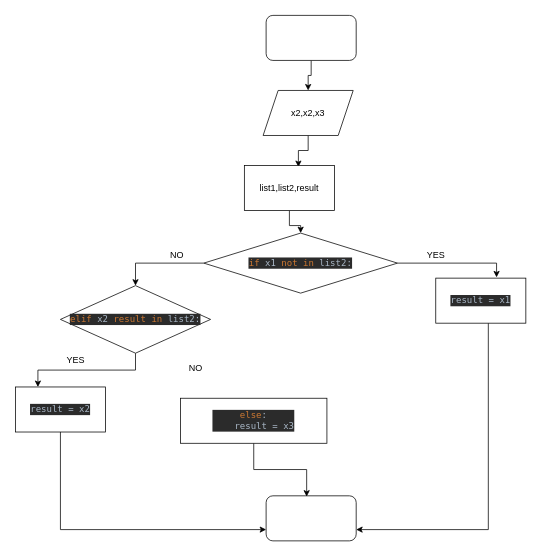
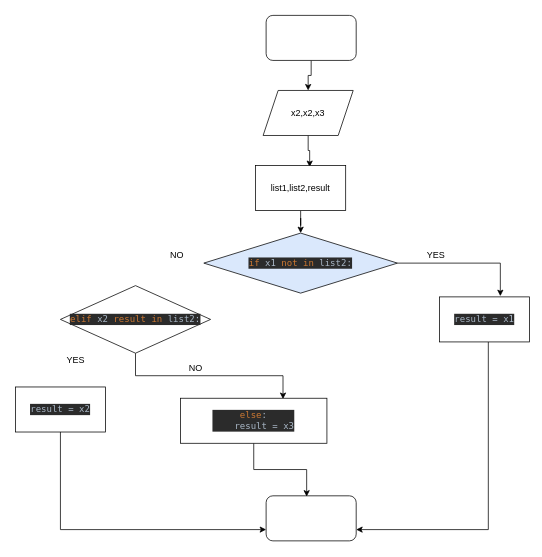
(289, 188) -> (300, 188)
(300, 263) -> (300, 263)
(135, 270) -> none
(480, 300) -> (484, 319)
(38, 372) -> none
none -> (208, 375)
